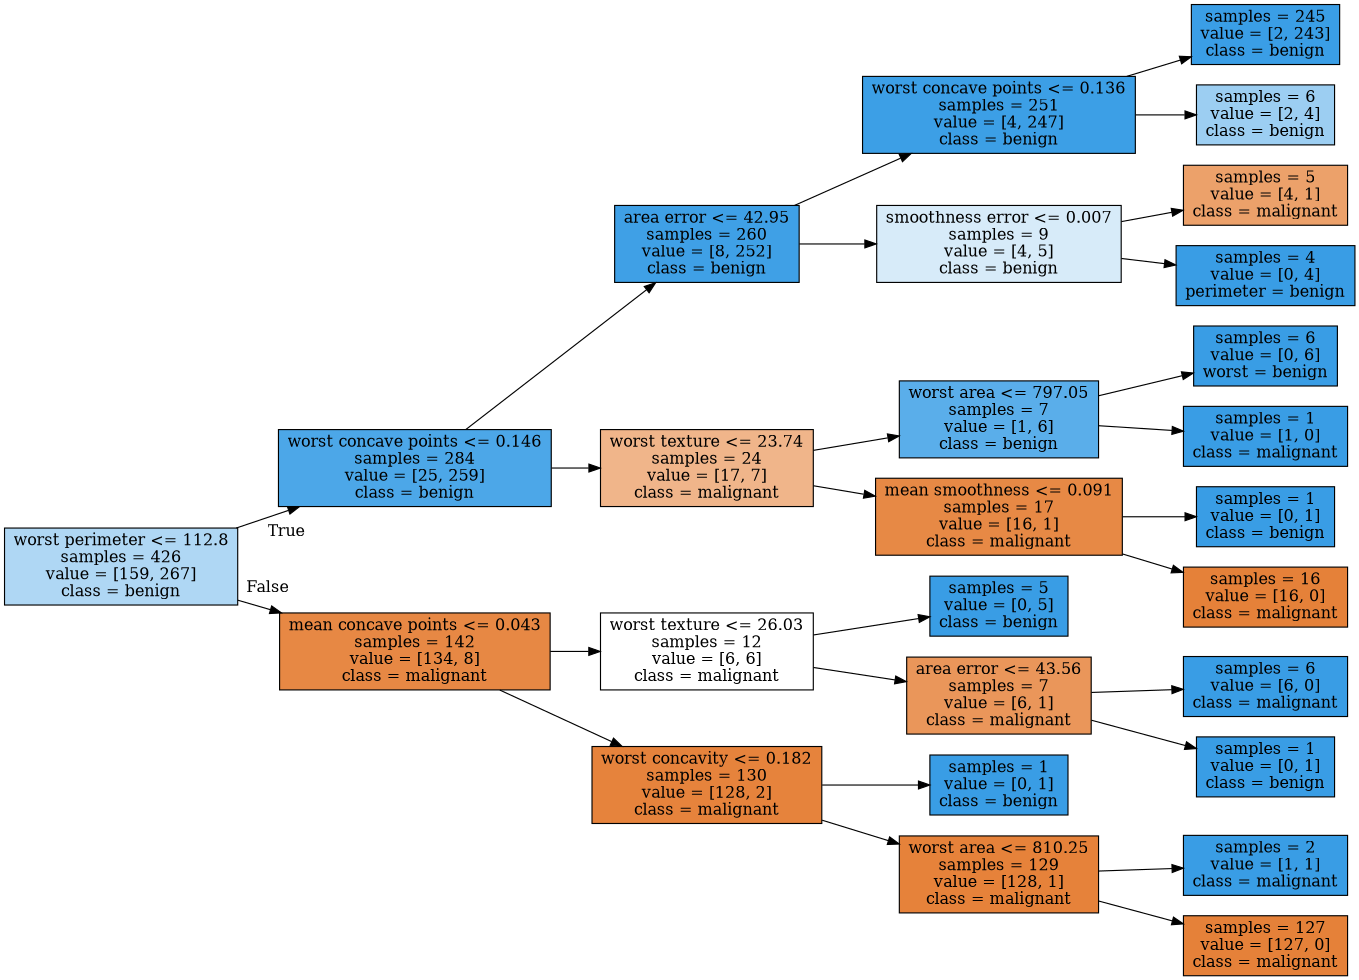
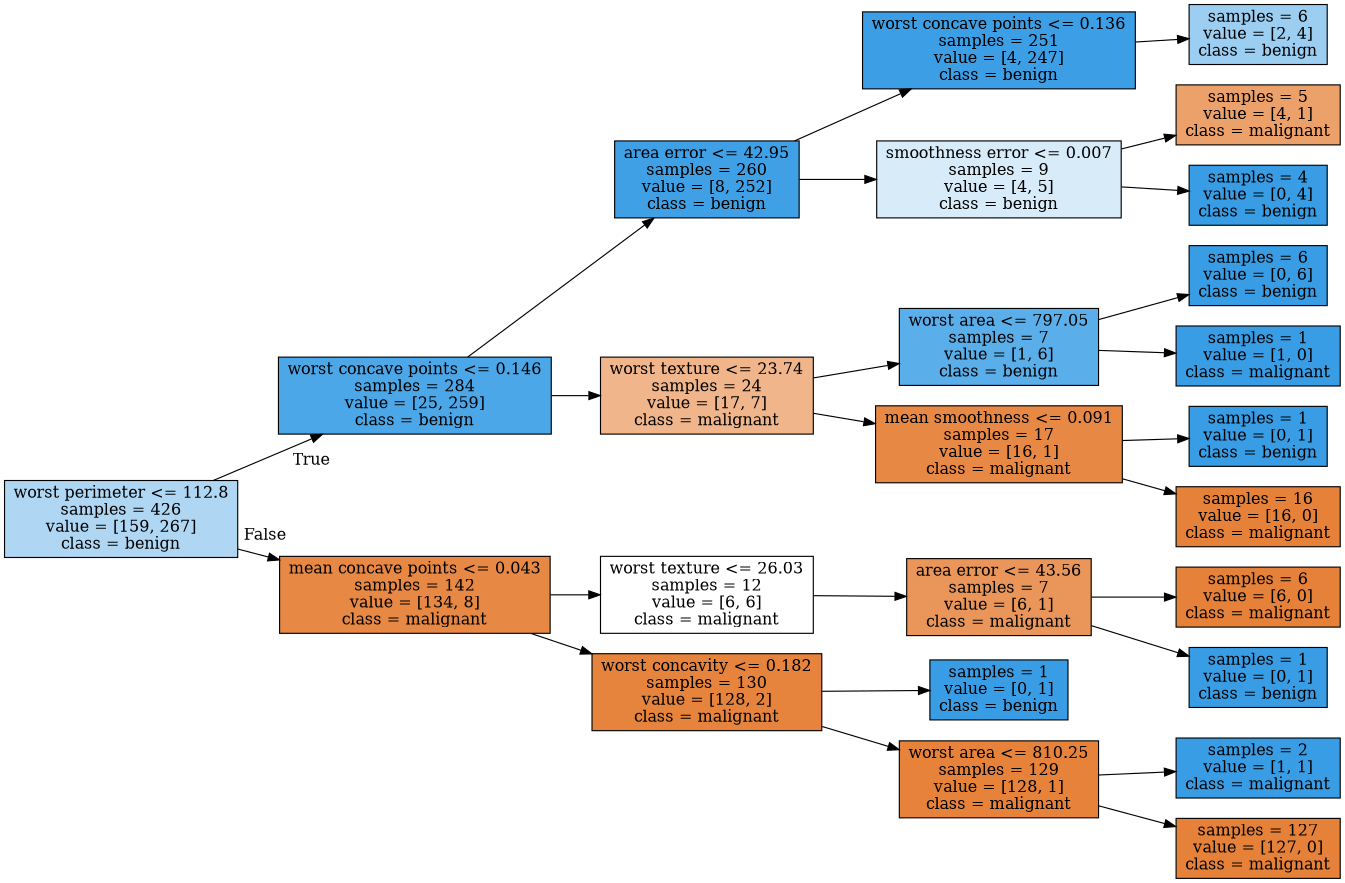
(1266, 35) -> none
(1266, 276) -> (1258, 195)
(1266, 356) -> (1258, 276)
(999, 606) -> none
(1266, 687) -> (1258, 597)
